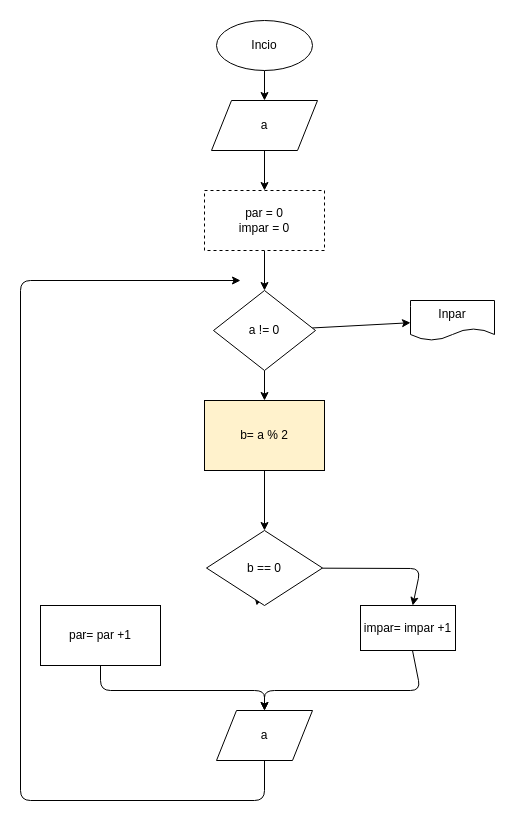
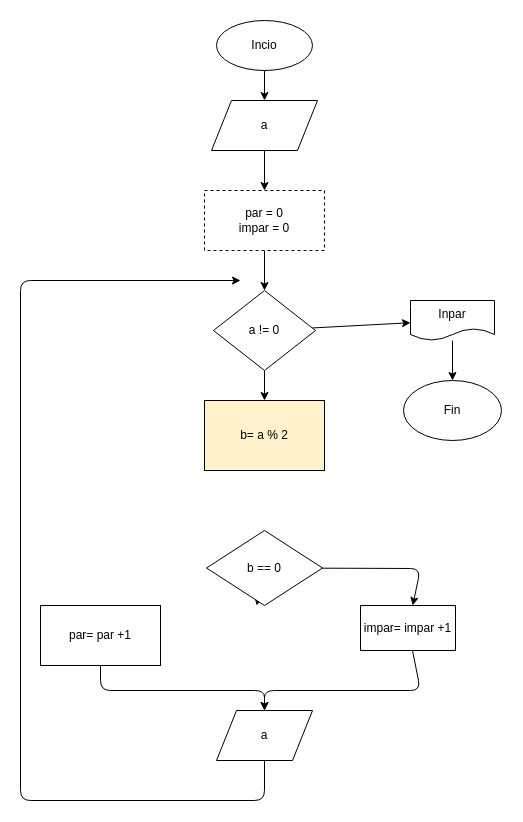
none -> (453, 357)
none -> (453, 411)
(265, 497) -> none
